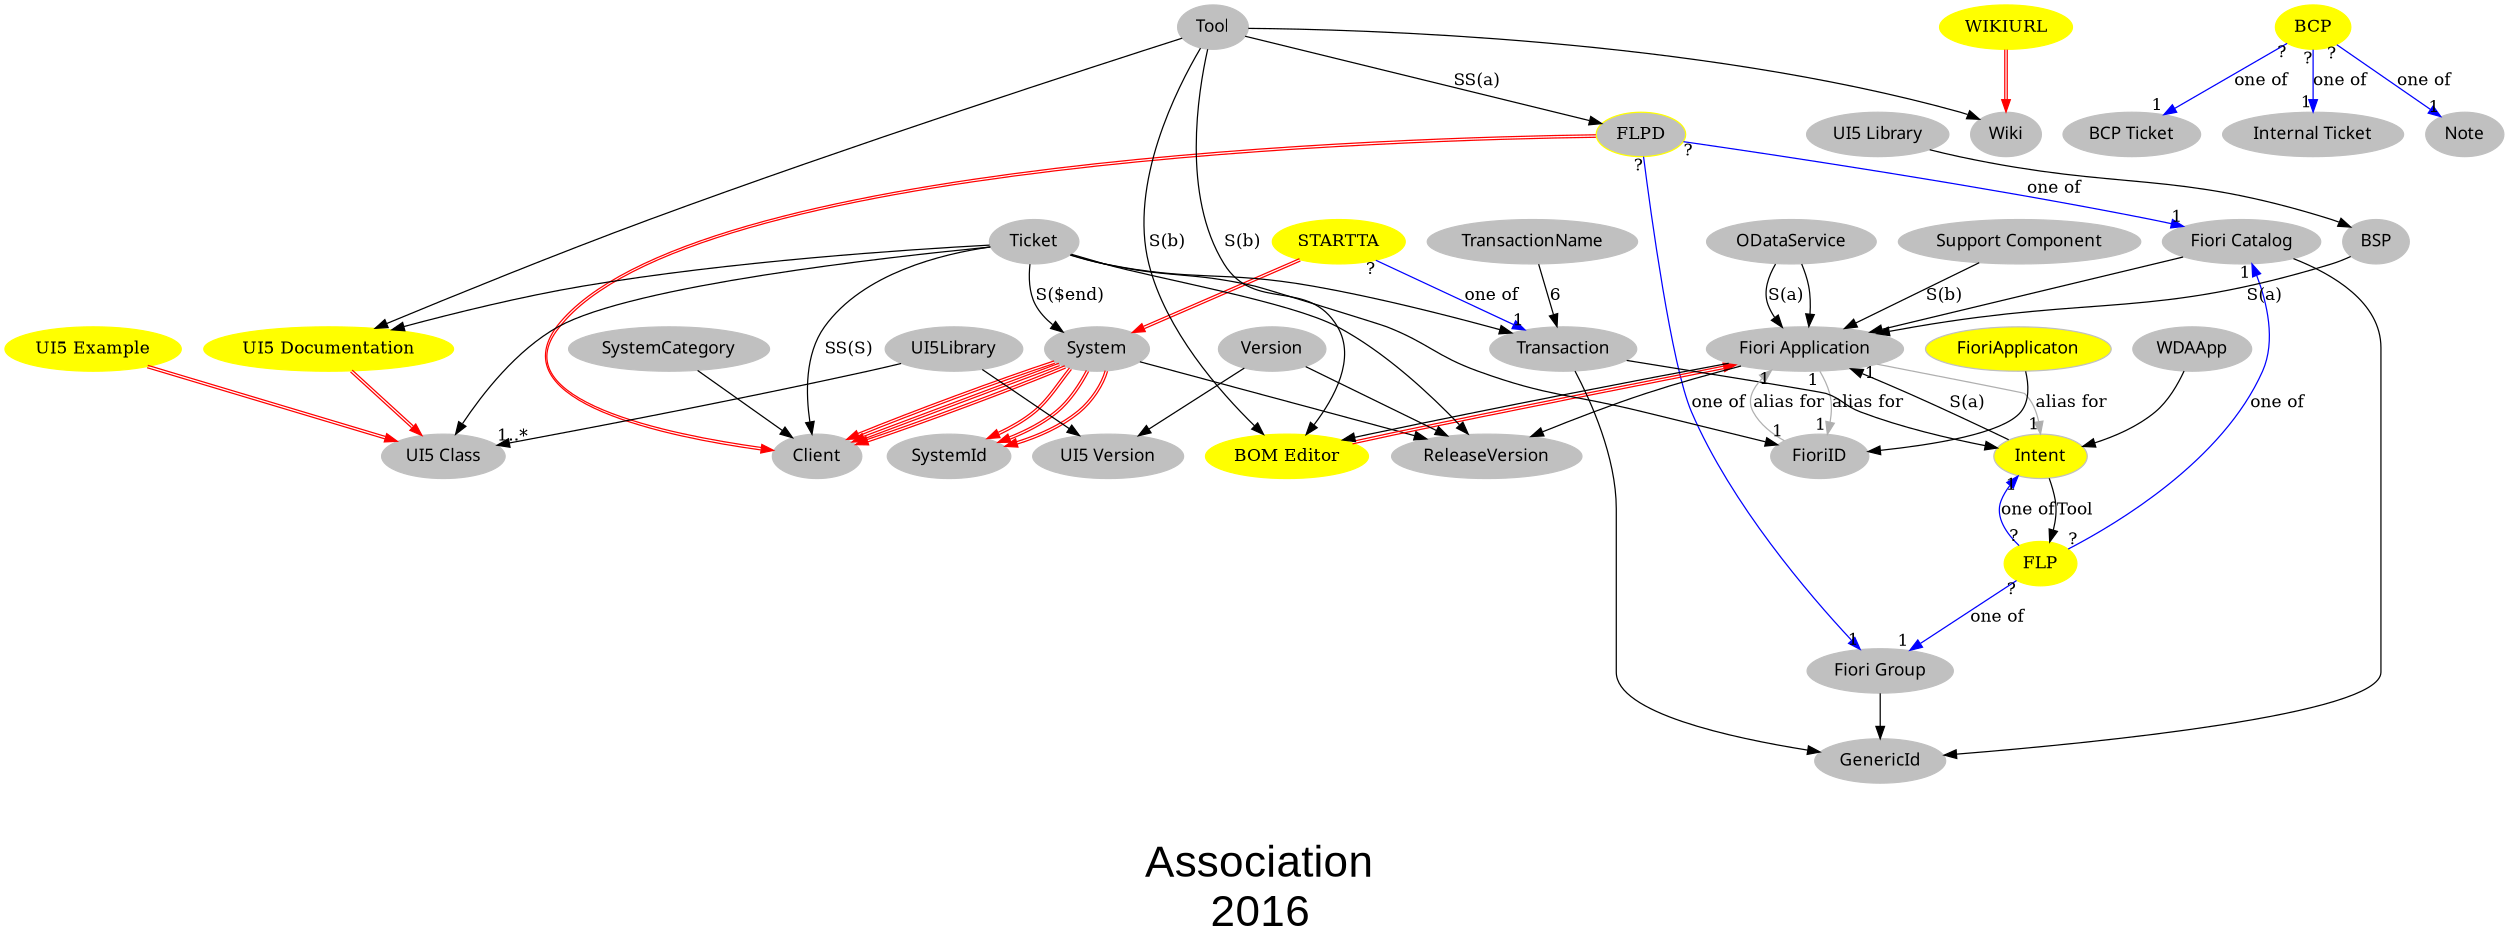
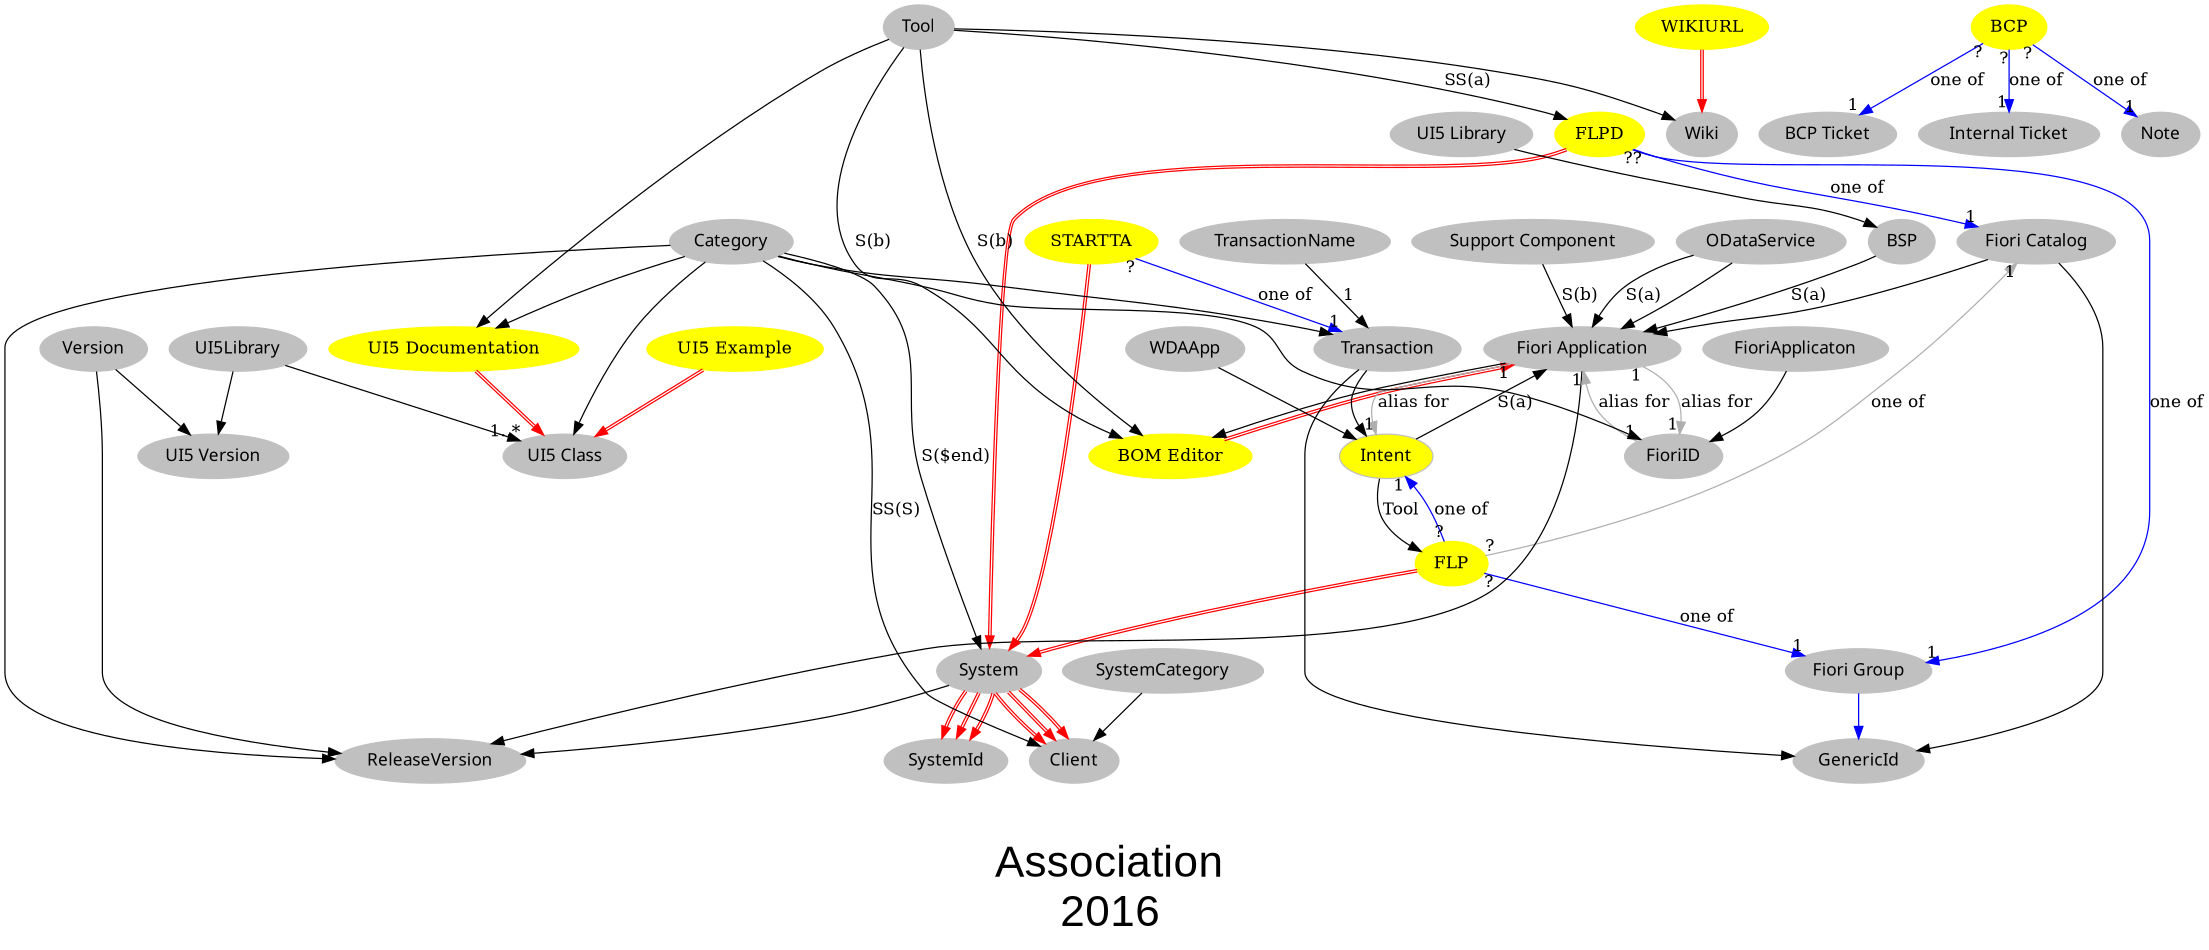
(1641, 134) -> (1600, 134)
(924, 189) -> (1079, 187)
(1034, 242) -> (731, 242)
(1556, 295) -> (1349, 295)
(2018, 349) -> (1796, 349)
(2215, 441) -> (1772, 460)
none -> (1228, 607)
(1880, 710) -> (1859, 710)
